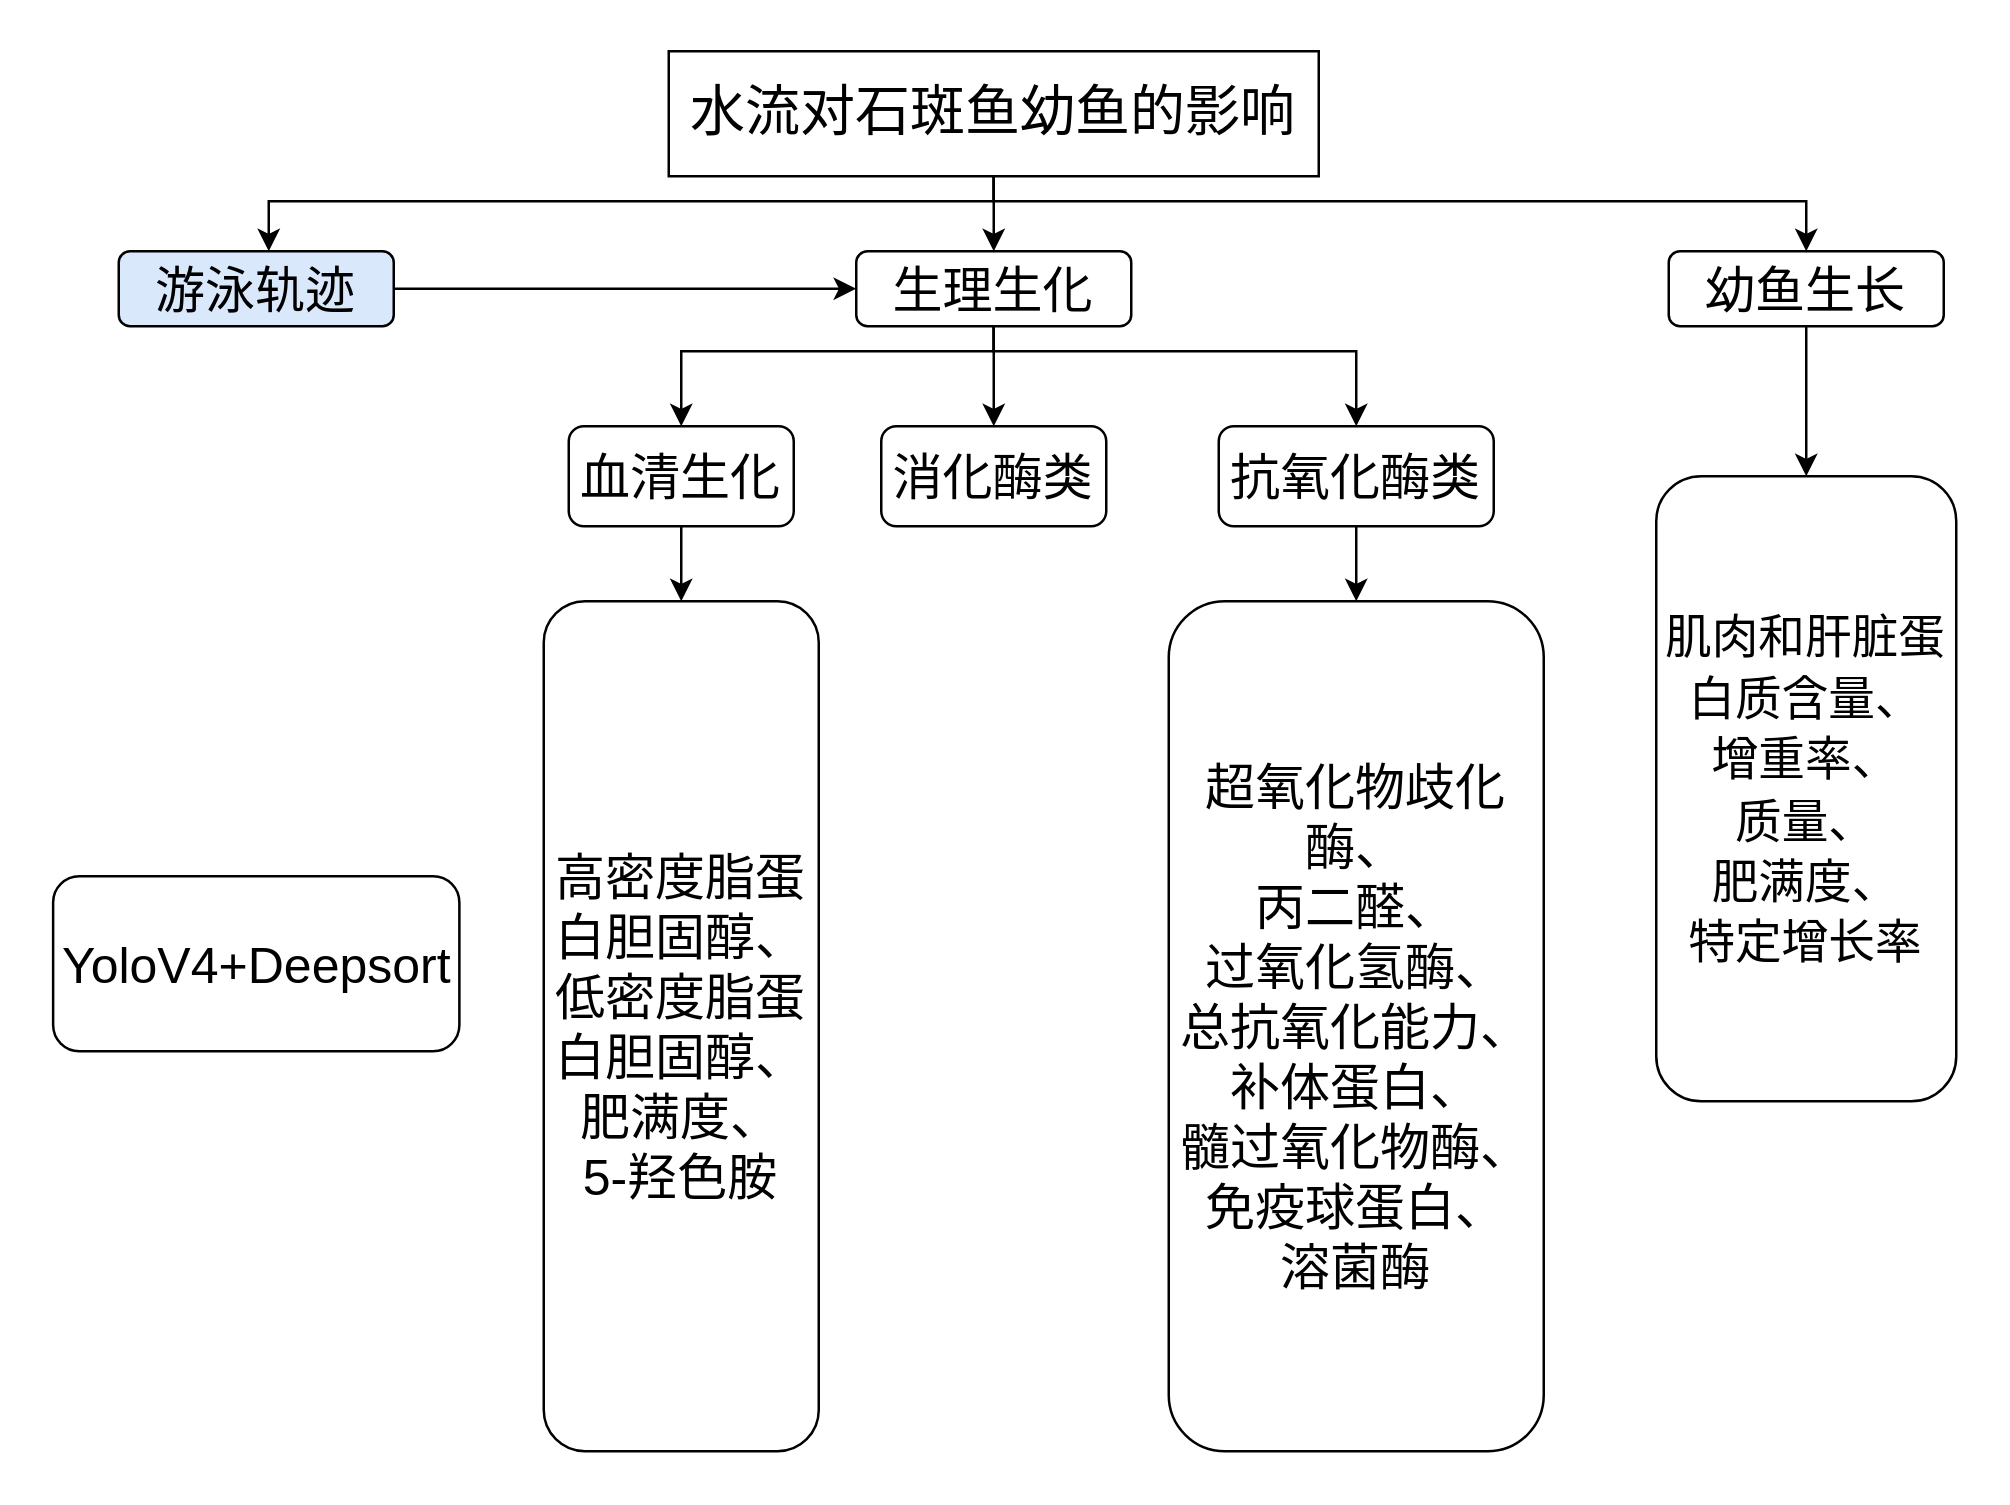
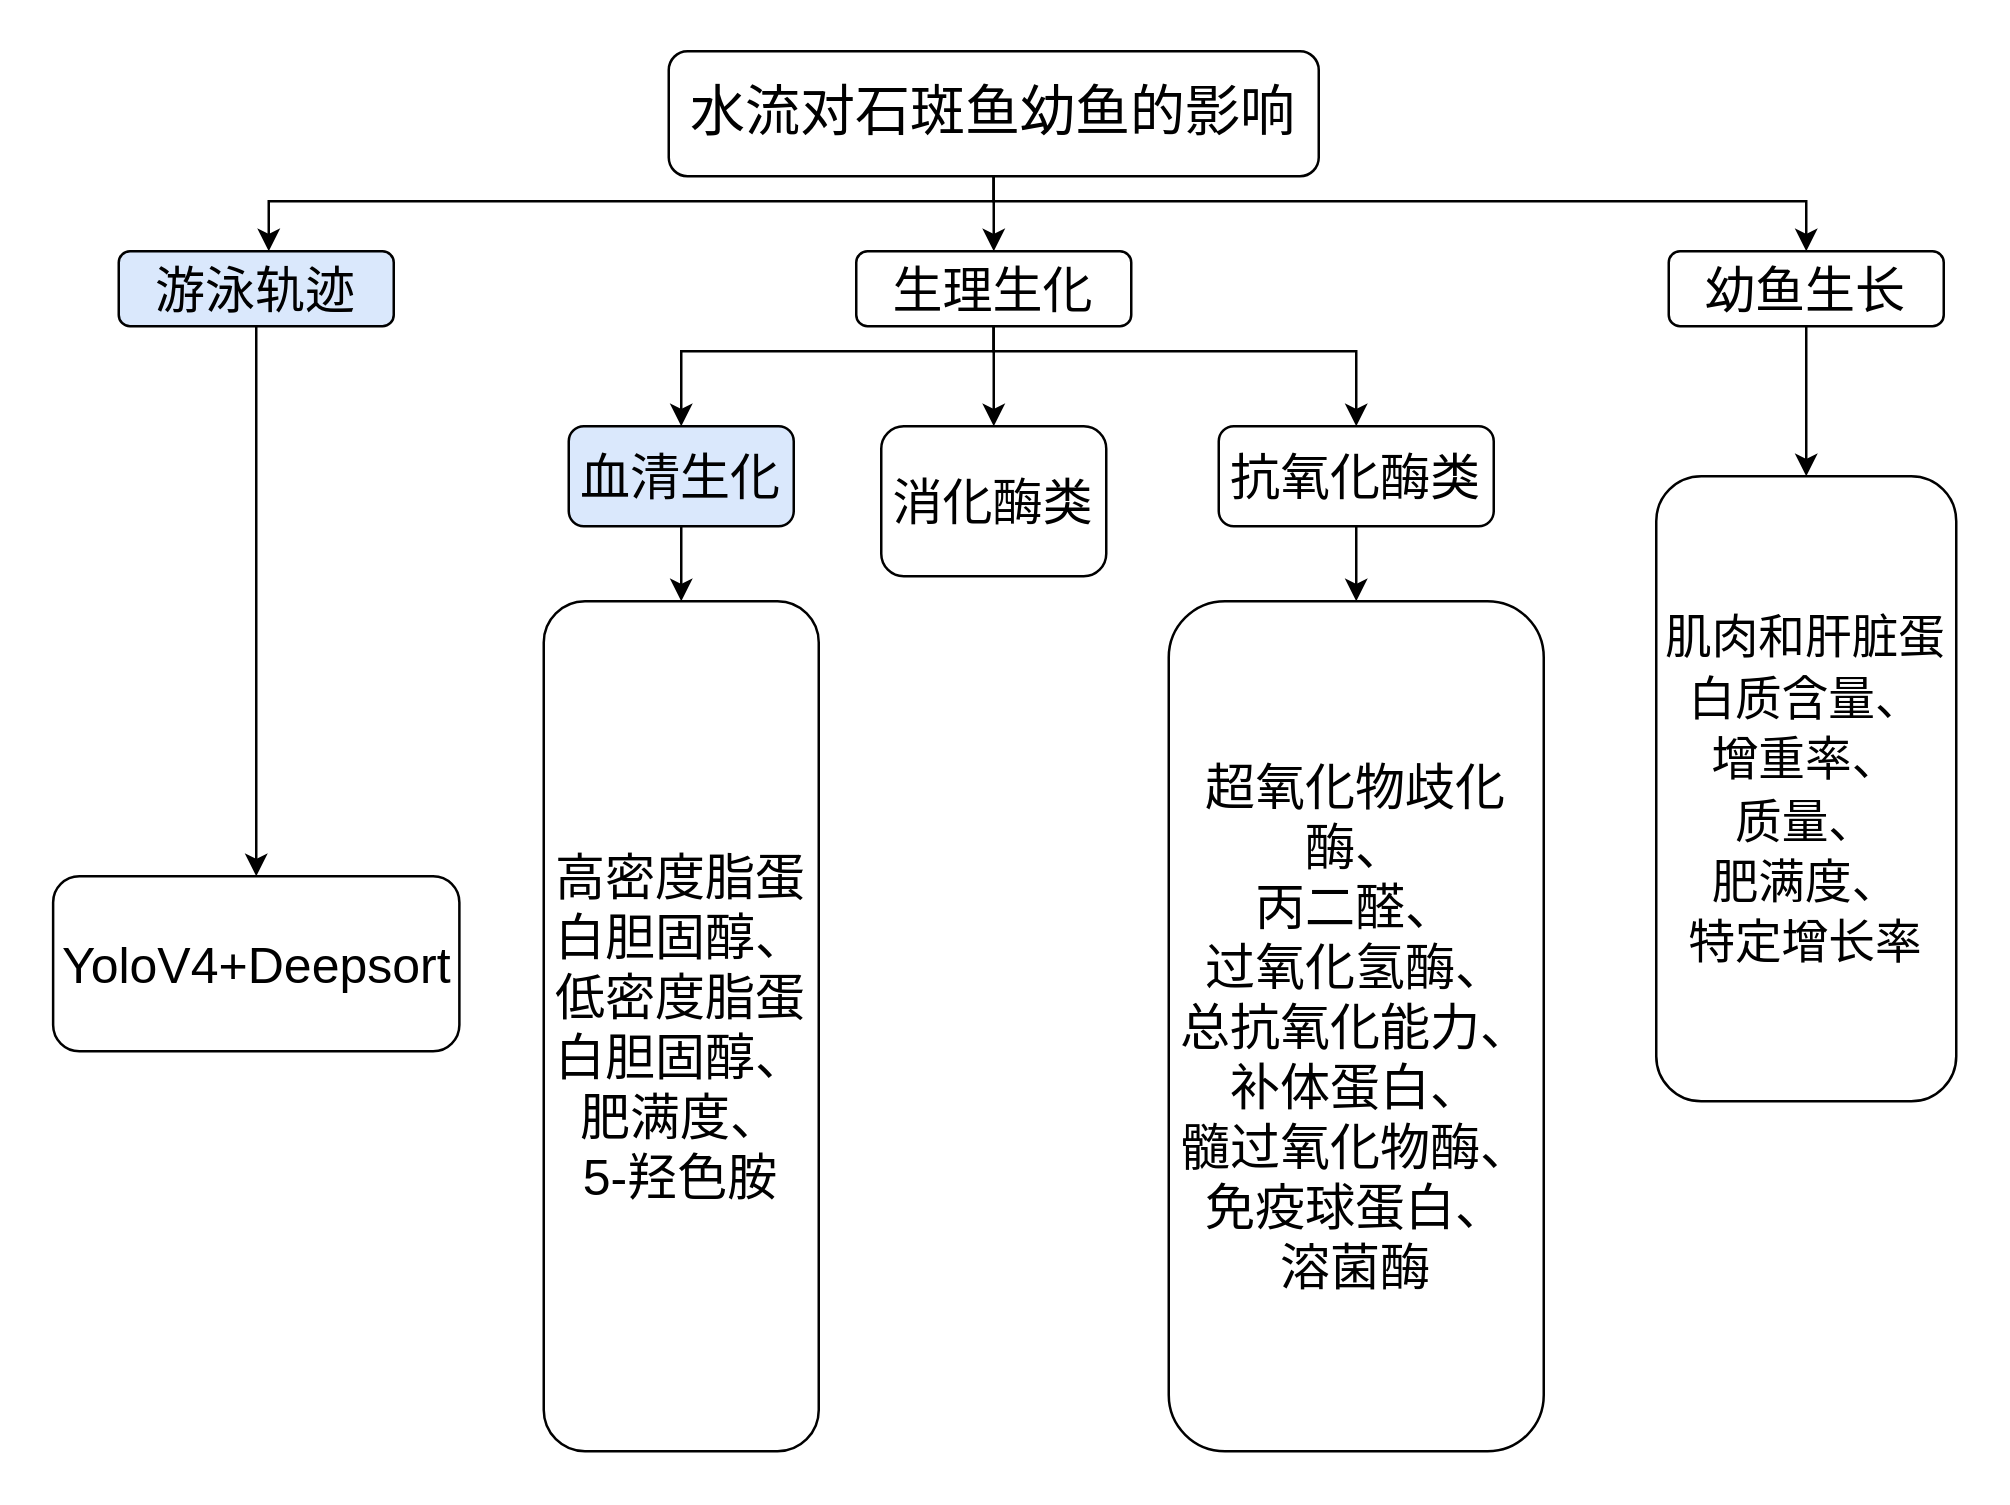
(994, 114) -> (994, 114)
(617, 289) -> (256, 593)
(681, 476) -> (681, 476)
(994, 476) -> (994, 501)
